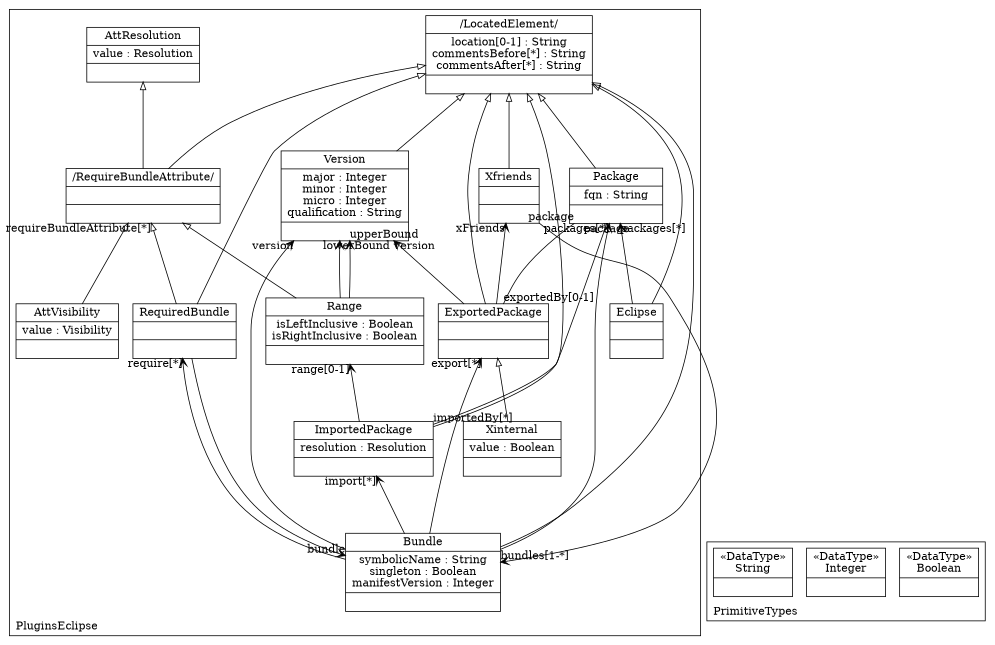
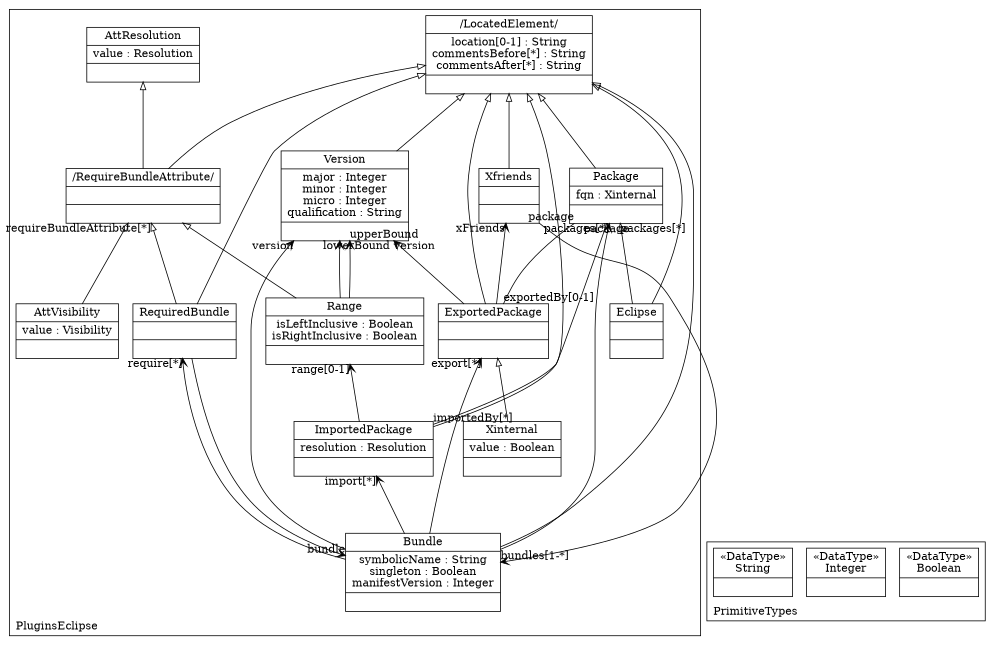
(616, 195) -> (616, 195)
(627, 271) -> (627, 271)
